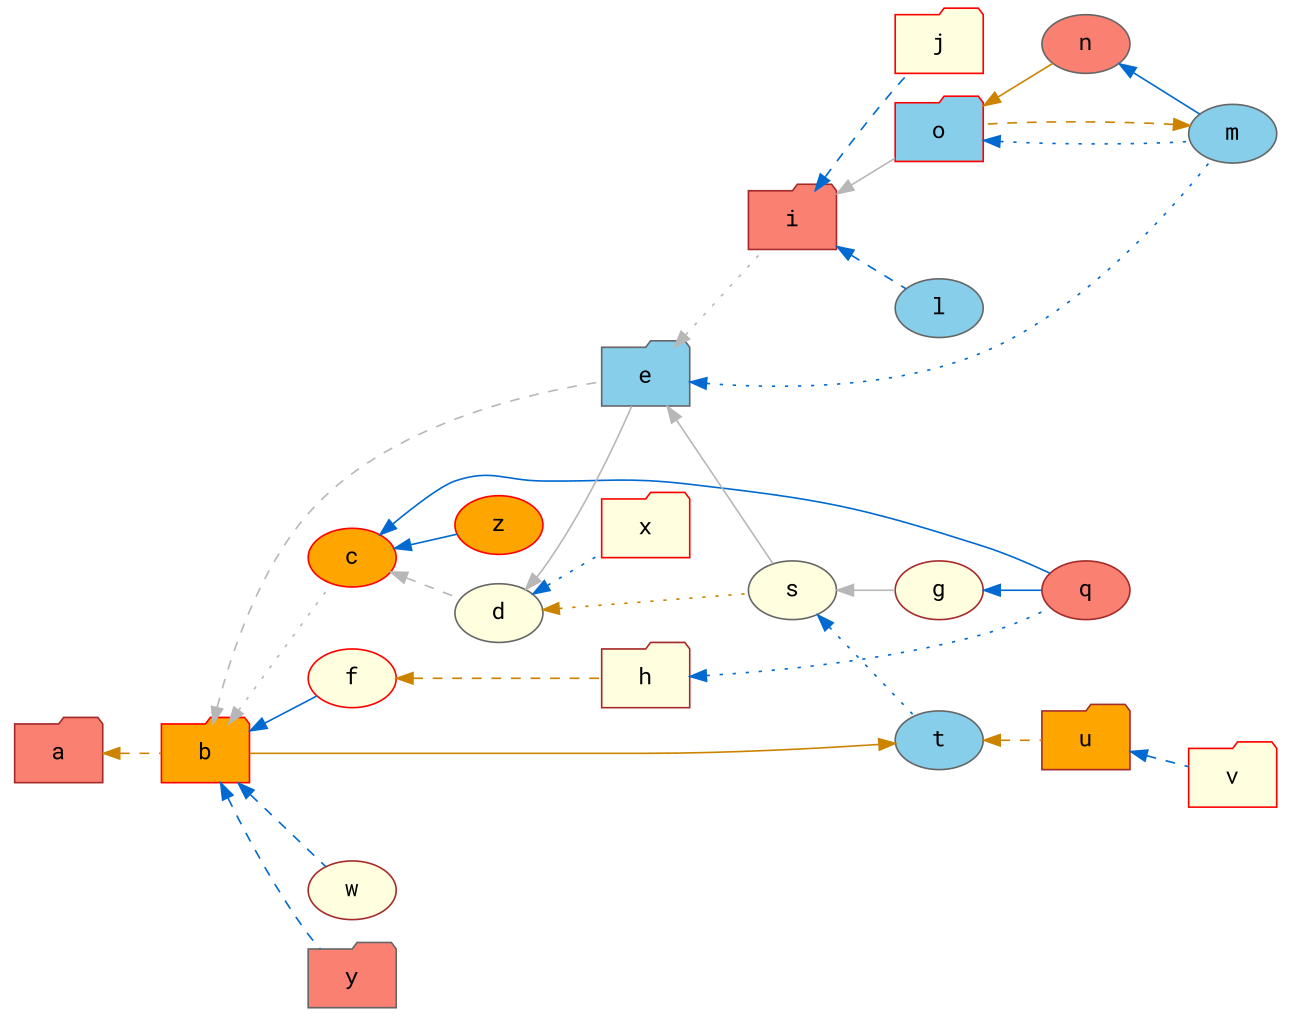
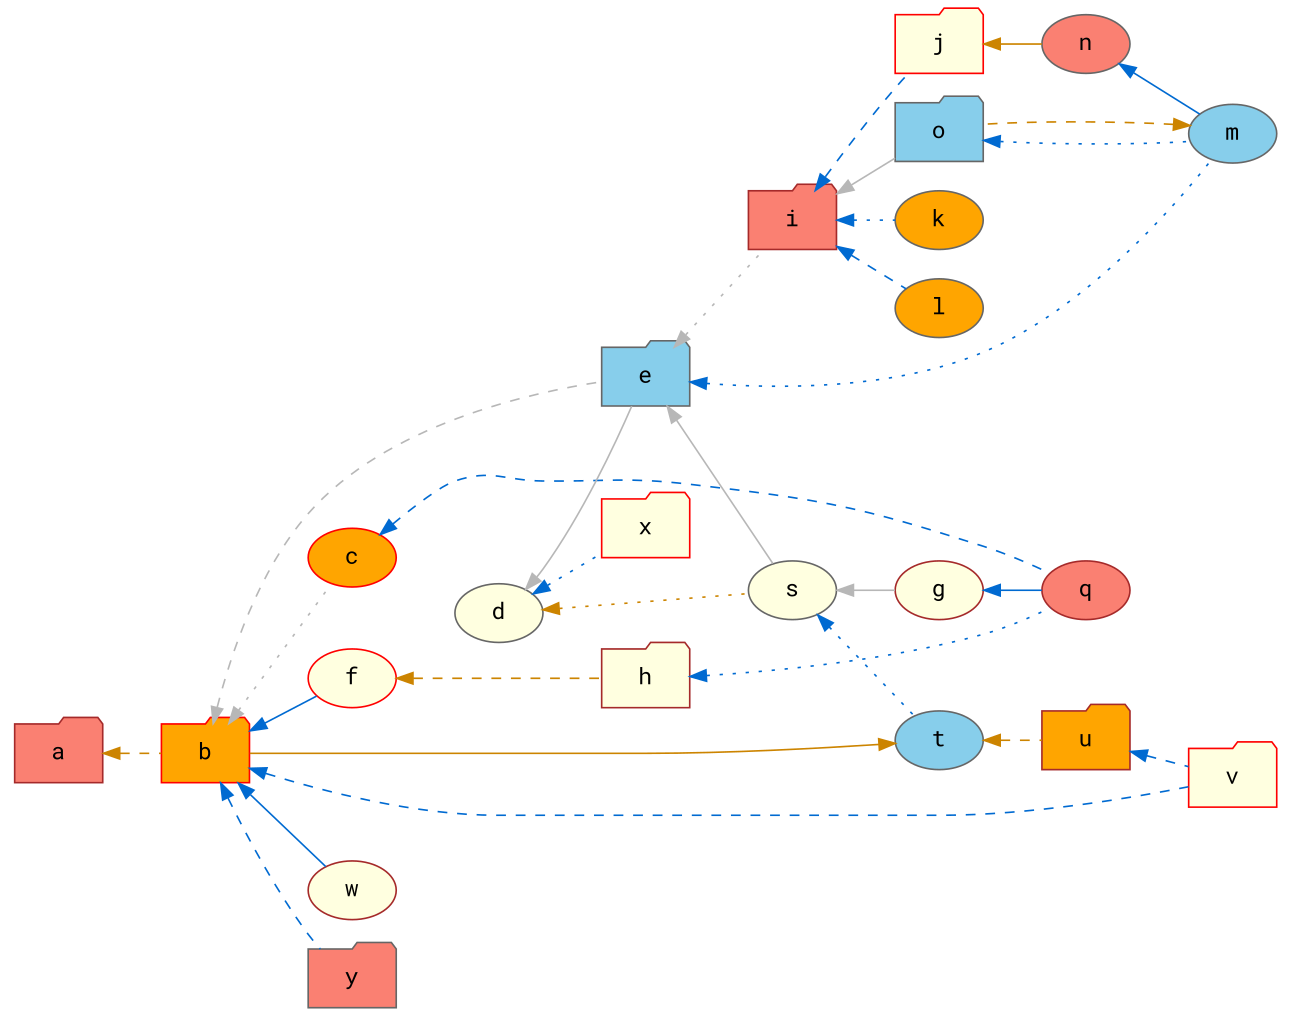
(1025, 80) -> (1021, 44)
(939, 132) -> (939, 132)
none -> (939, 220)
(939, 308) -> (939, 308)
(703, 486) -> (703, 486)
(499, 525) -> none
(433, 588) -> none
none -> (726, 815)
(288, 831) -> (288, 831)
